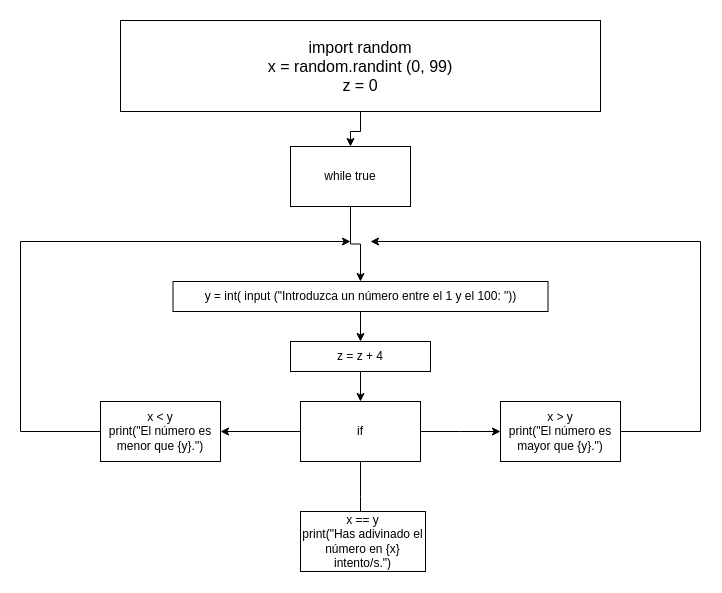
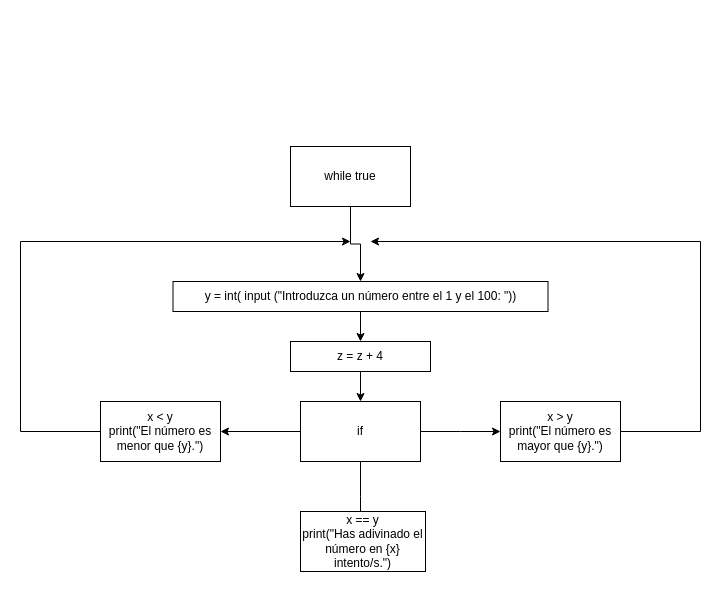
(361, 66) -> none
(361, 131) -> none
